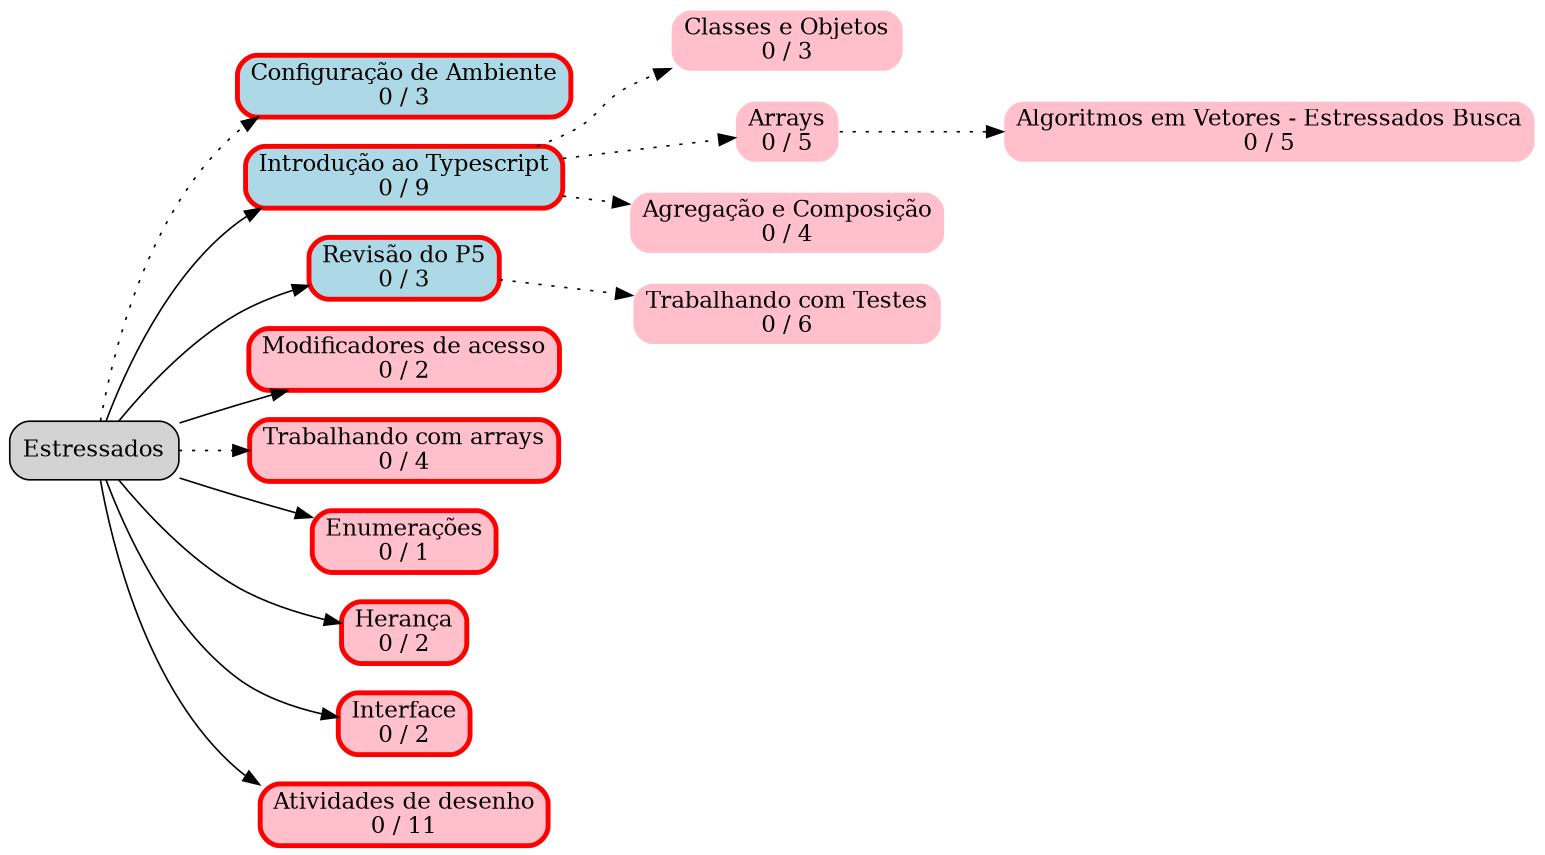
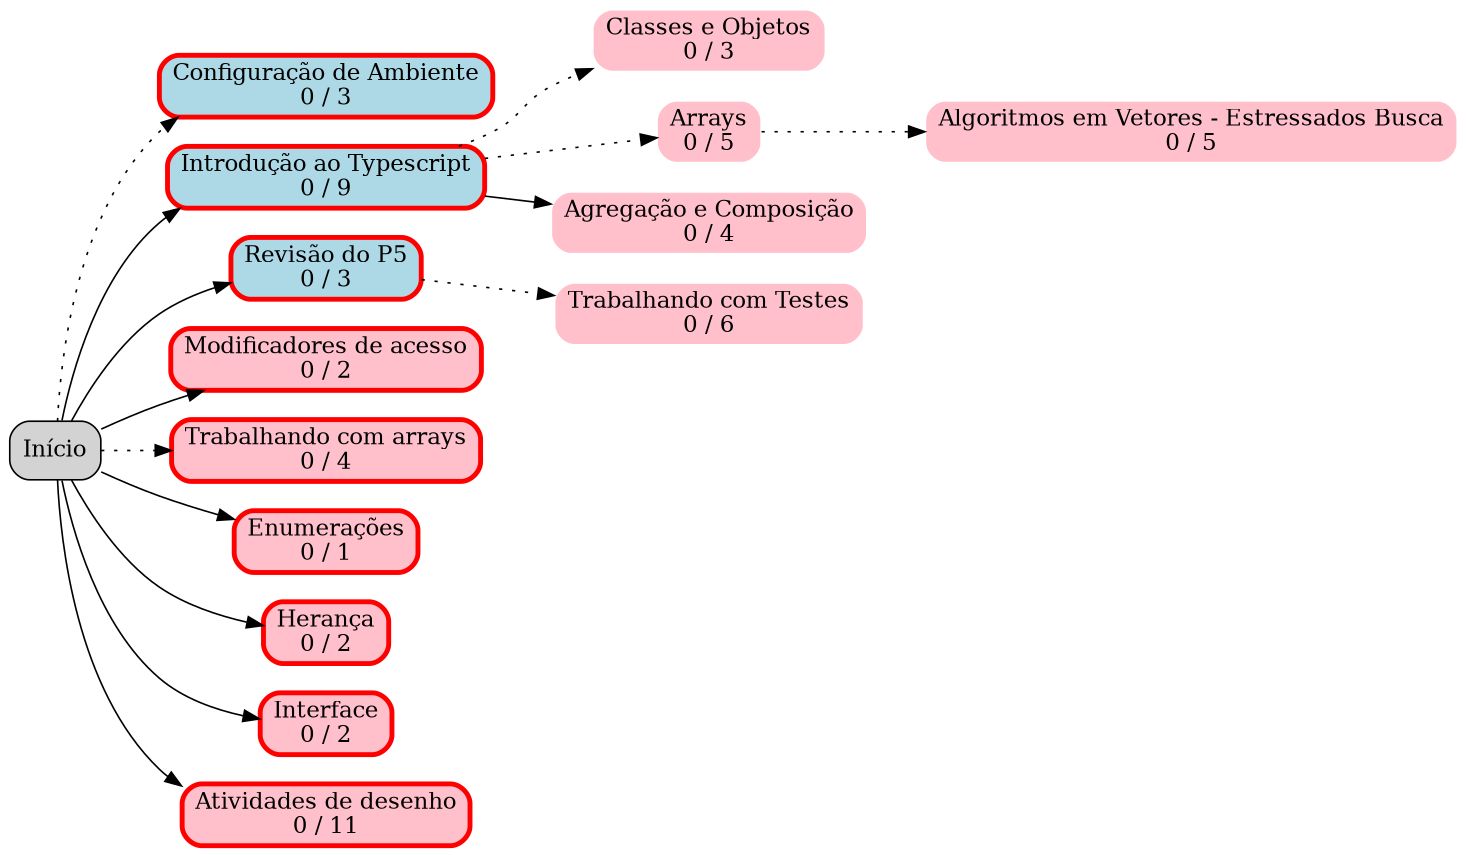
(588, 199) -> (510, 199)
(94, 451) -> (55, 451)
